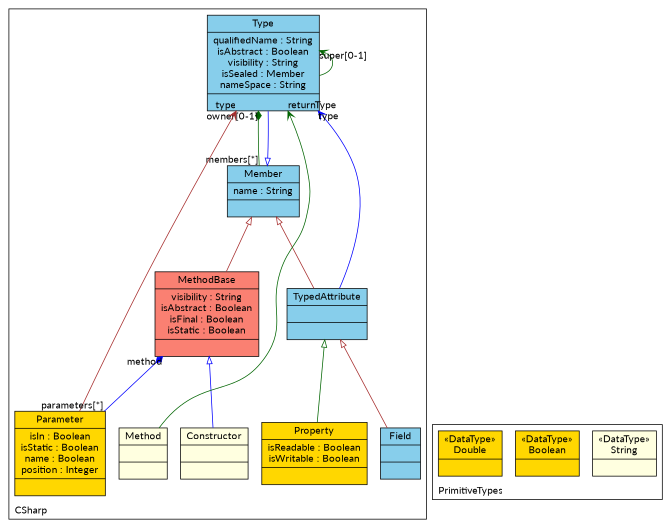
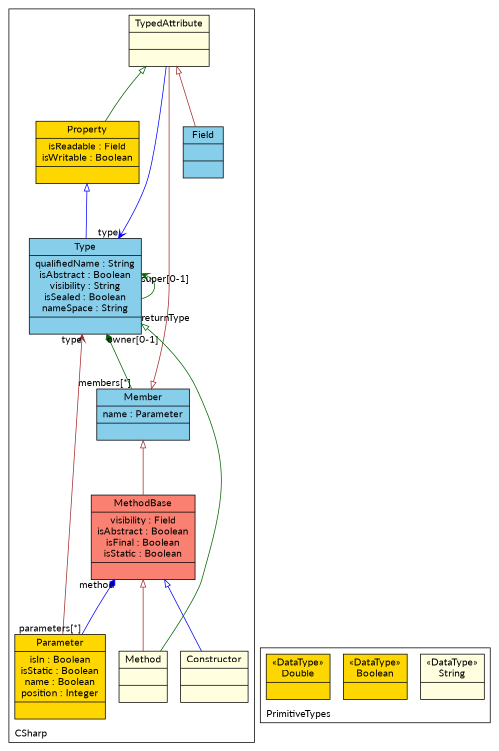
(263, 74) -> (85, 297)
(268, 135) -> (86, 215)
(263, 191) -> (143, 414)
(207, 297) -> (143, 520)
(276, 299) -> (221, 486)
(327, 314) -> (169, 41)
(314, 448) -> (88, 146)
none -> (143, 619)
